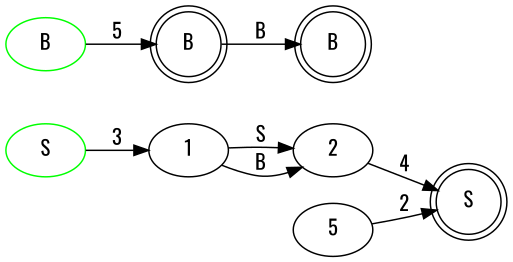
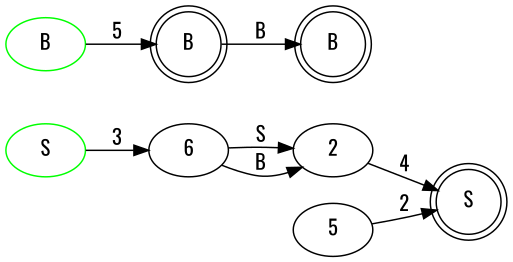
(189, 150) -> (189, 150)
